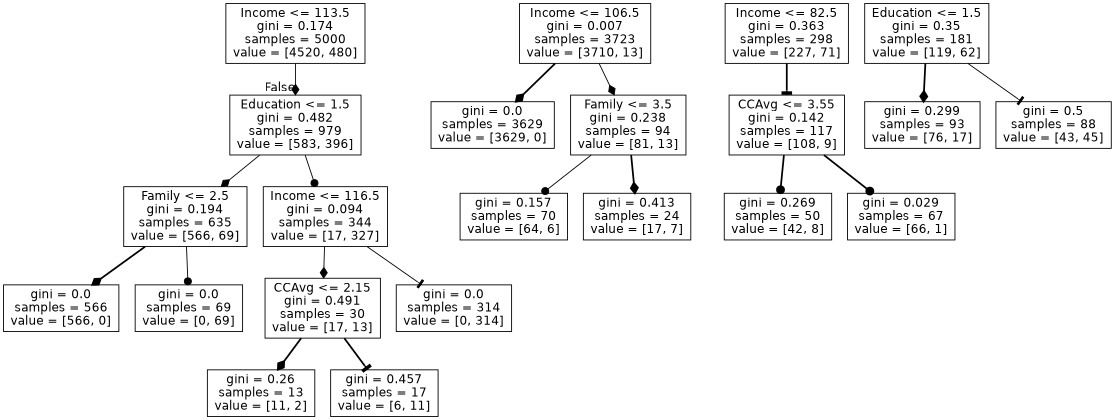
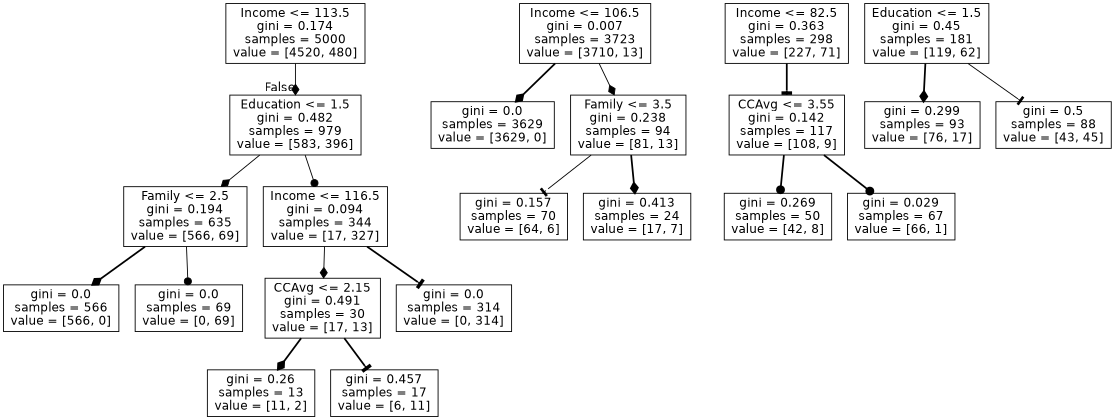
(927, 33) -> (927, 33)
(570, 172) -> (570, 172)
(392, 264) -> (392, 264)
